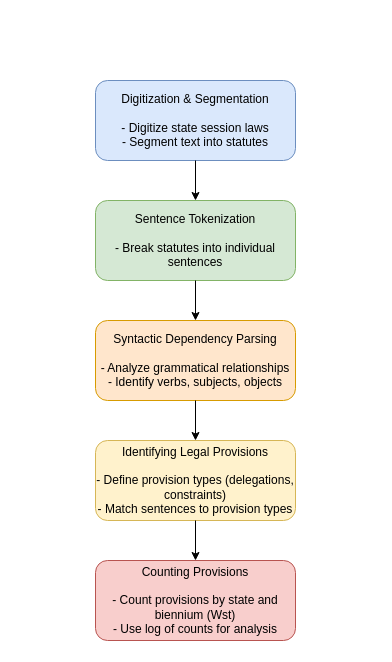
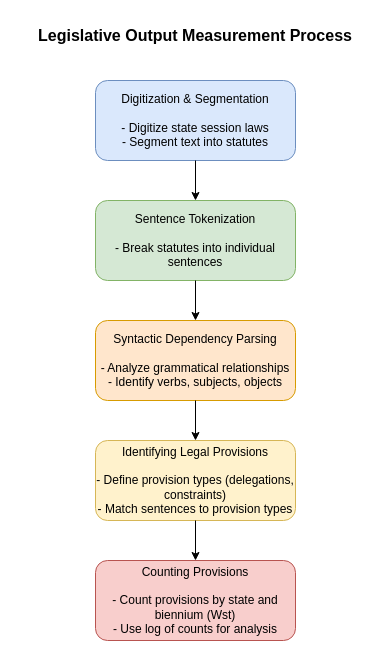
none -> (196, 36)
